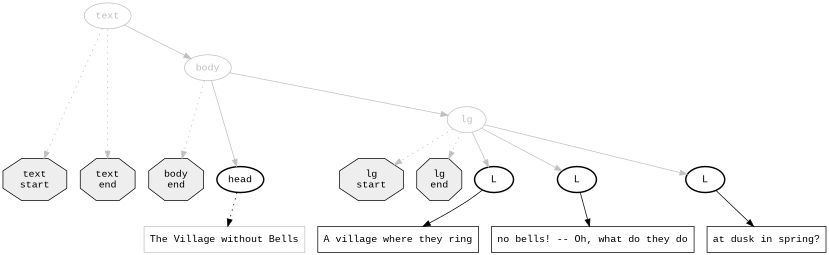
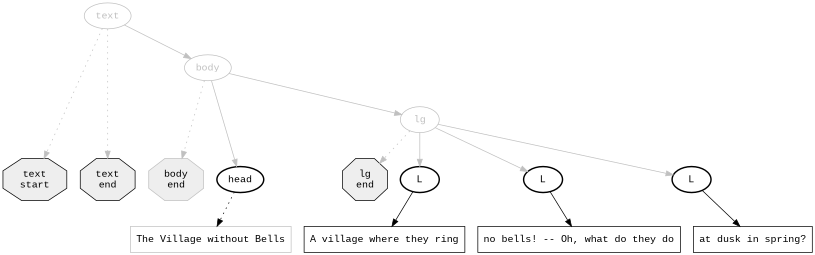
(176, 180) -> (176, 180)
(372, 180) -> none
